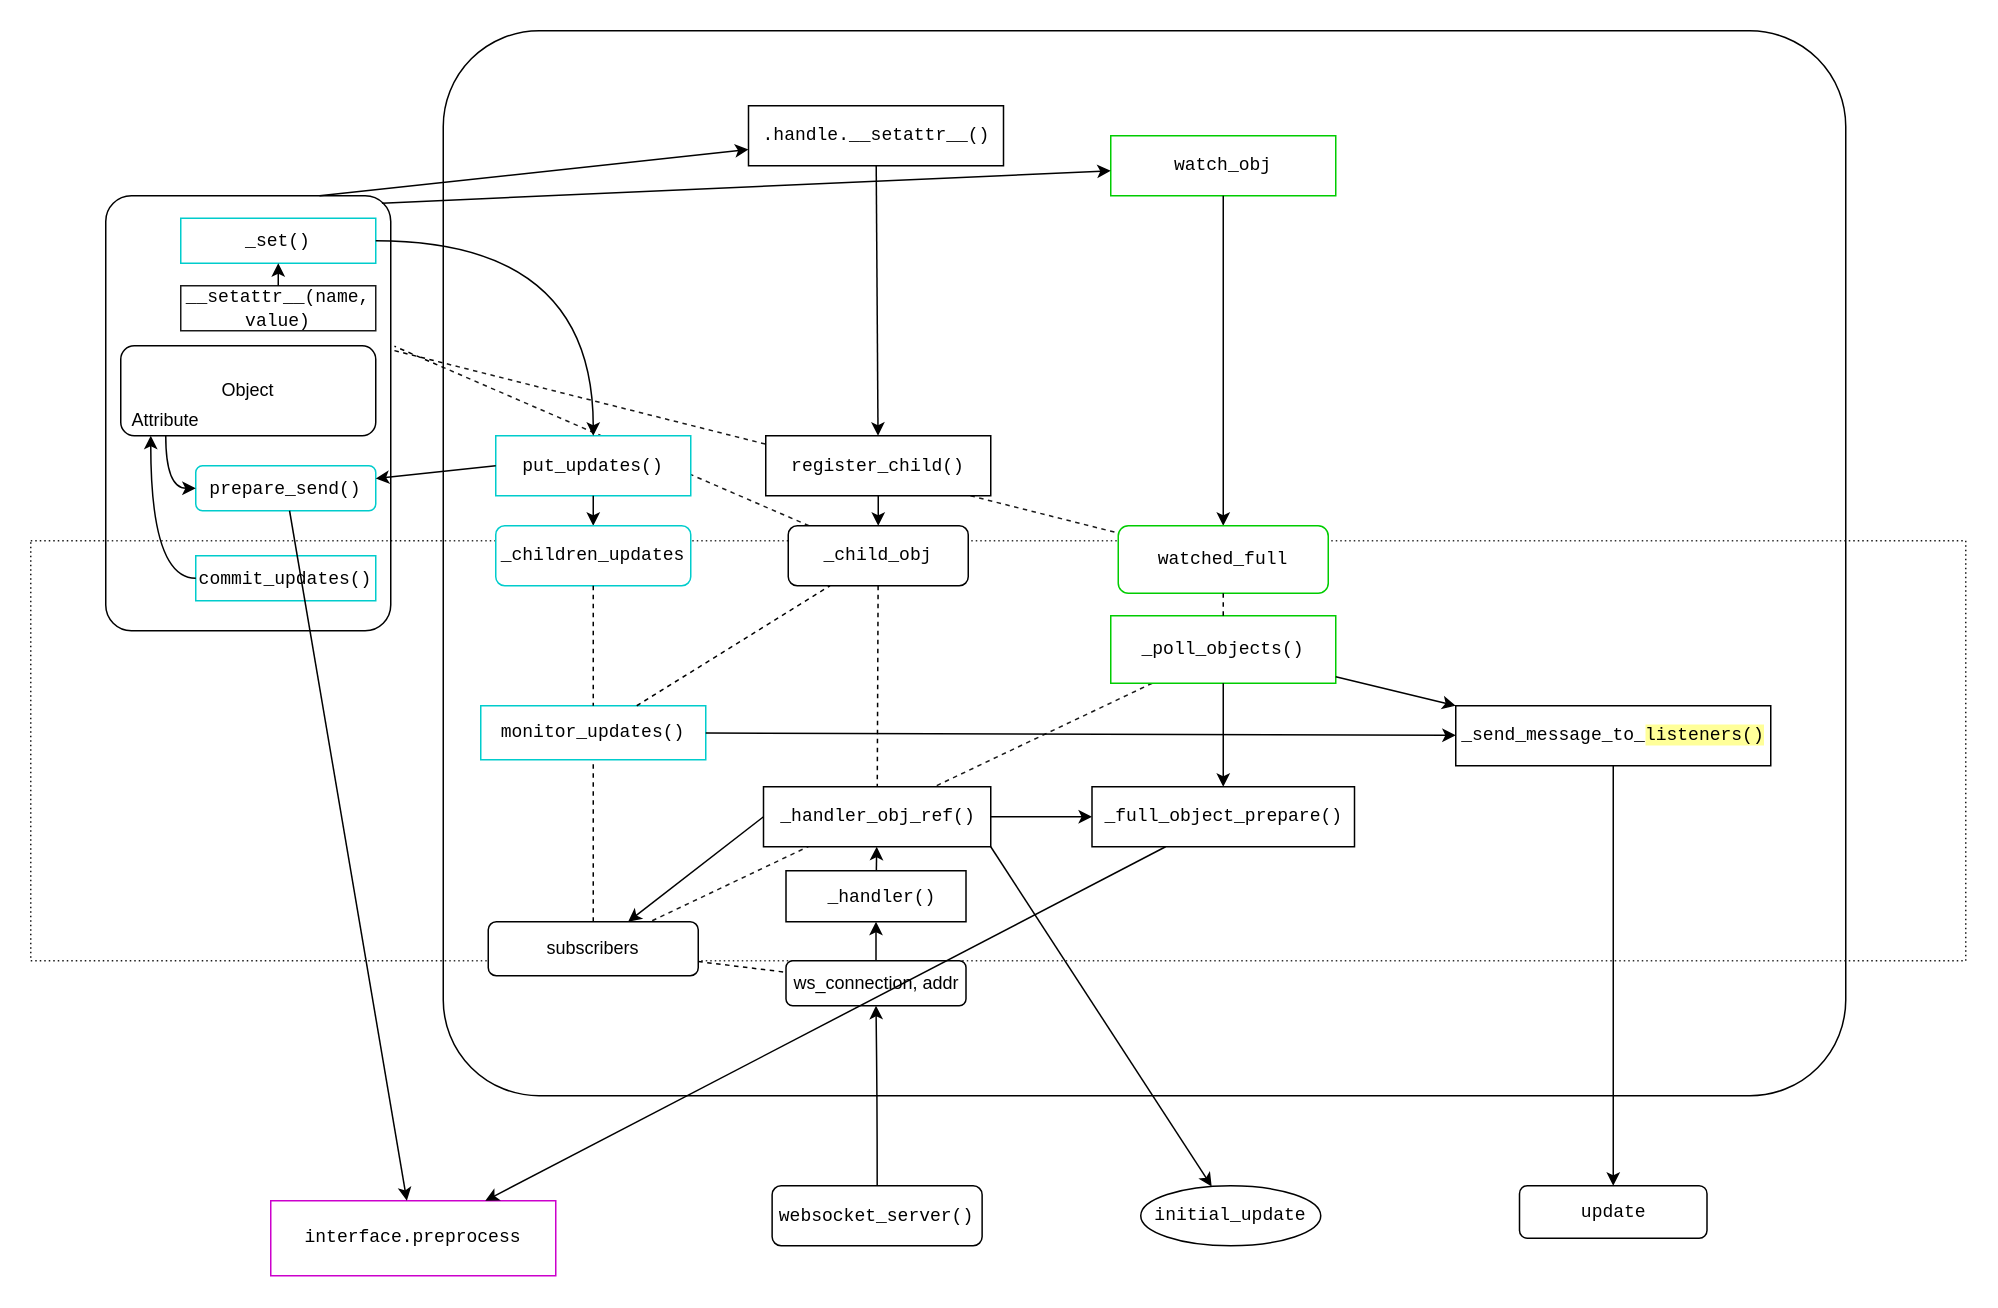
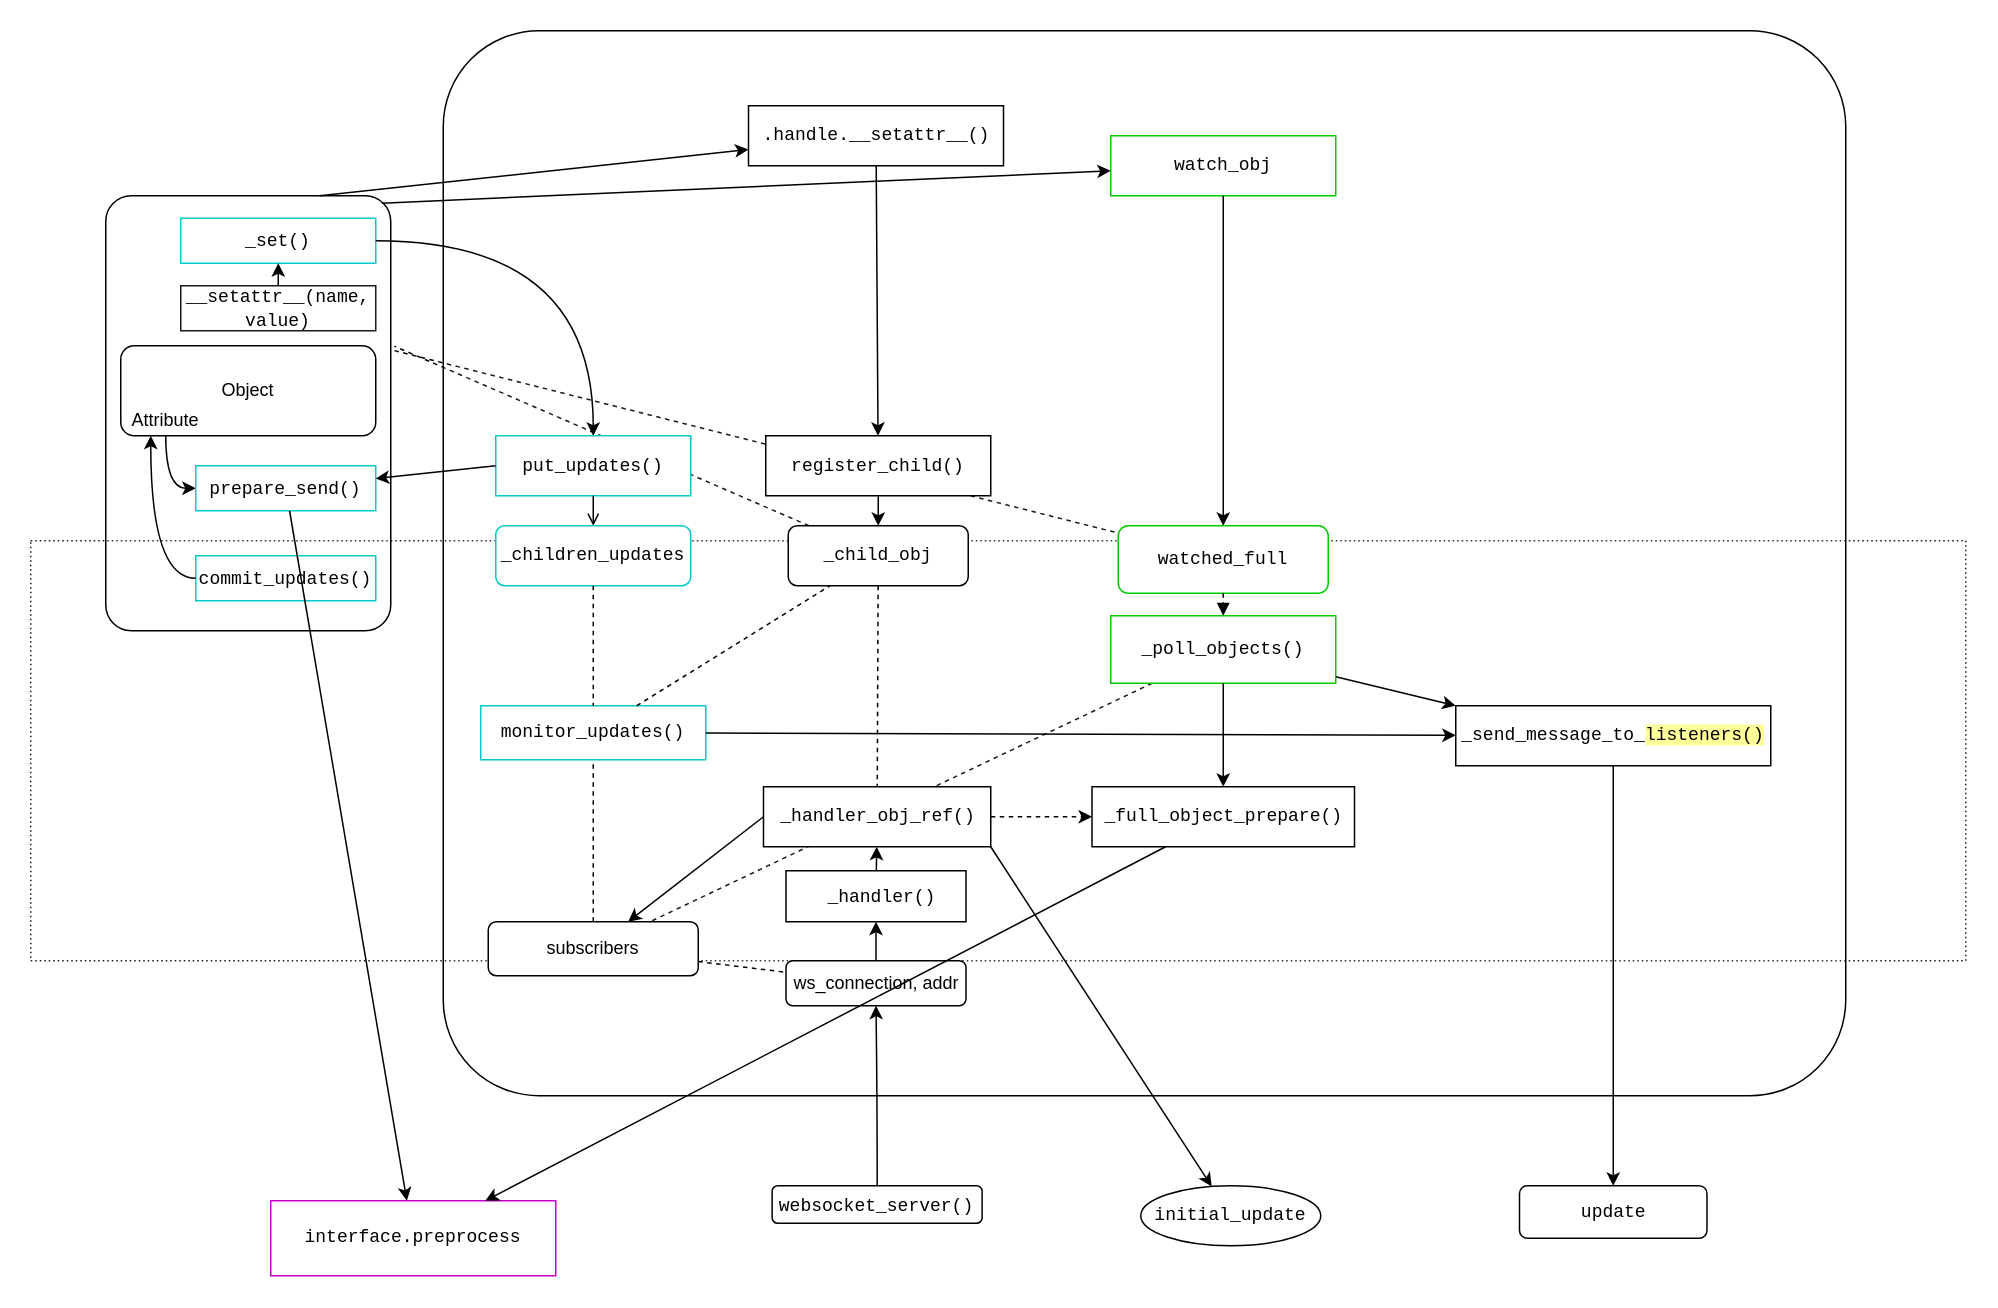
(286, 488) -> (286, 488)
(593, 514) -> (593, 516)
(1223, 608) -> (1223, 603)
(1037, 817) -> (1037, 817)
(877, 1216) -> (877, 1205)
